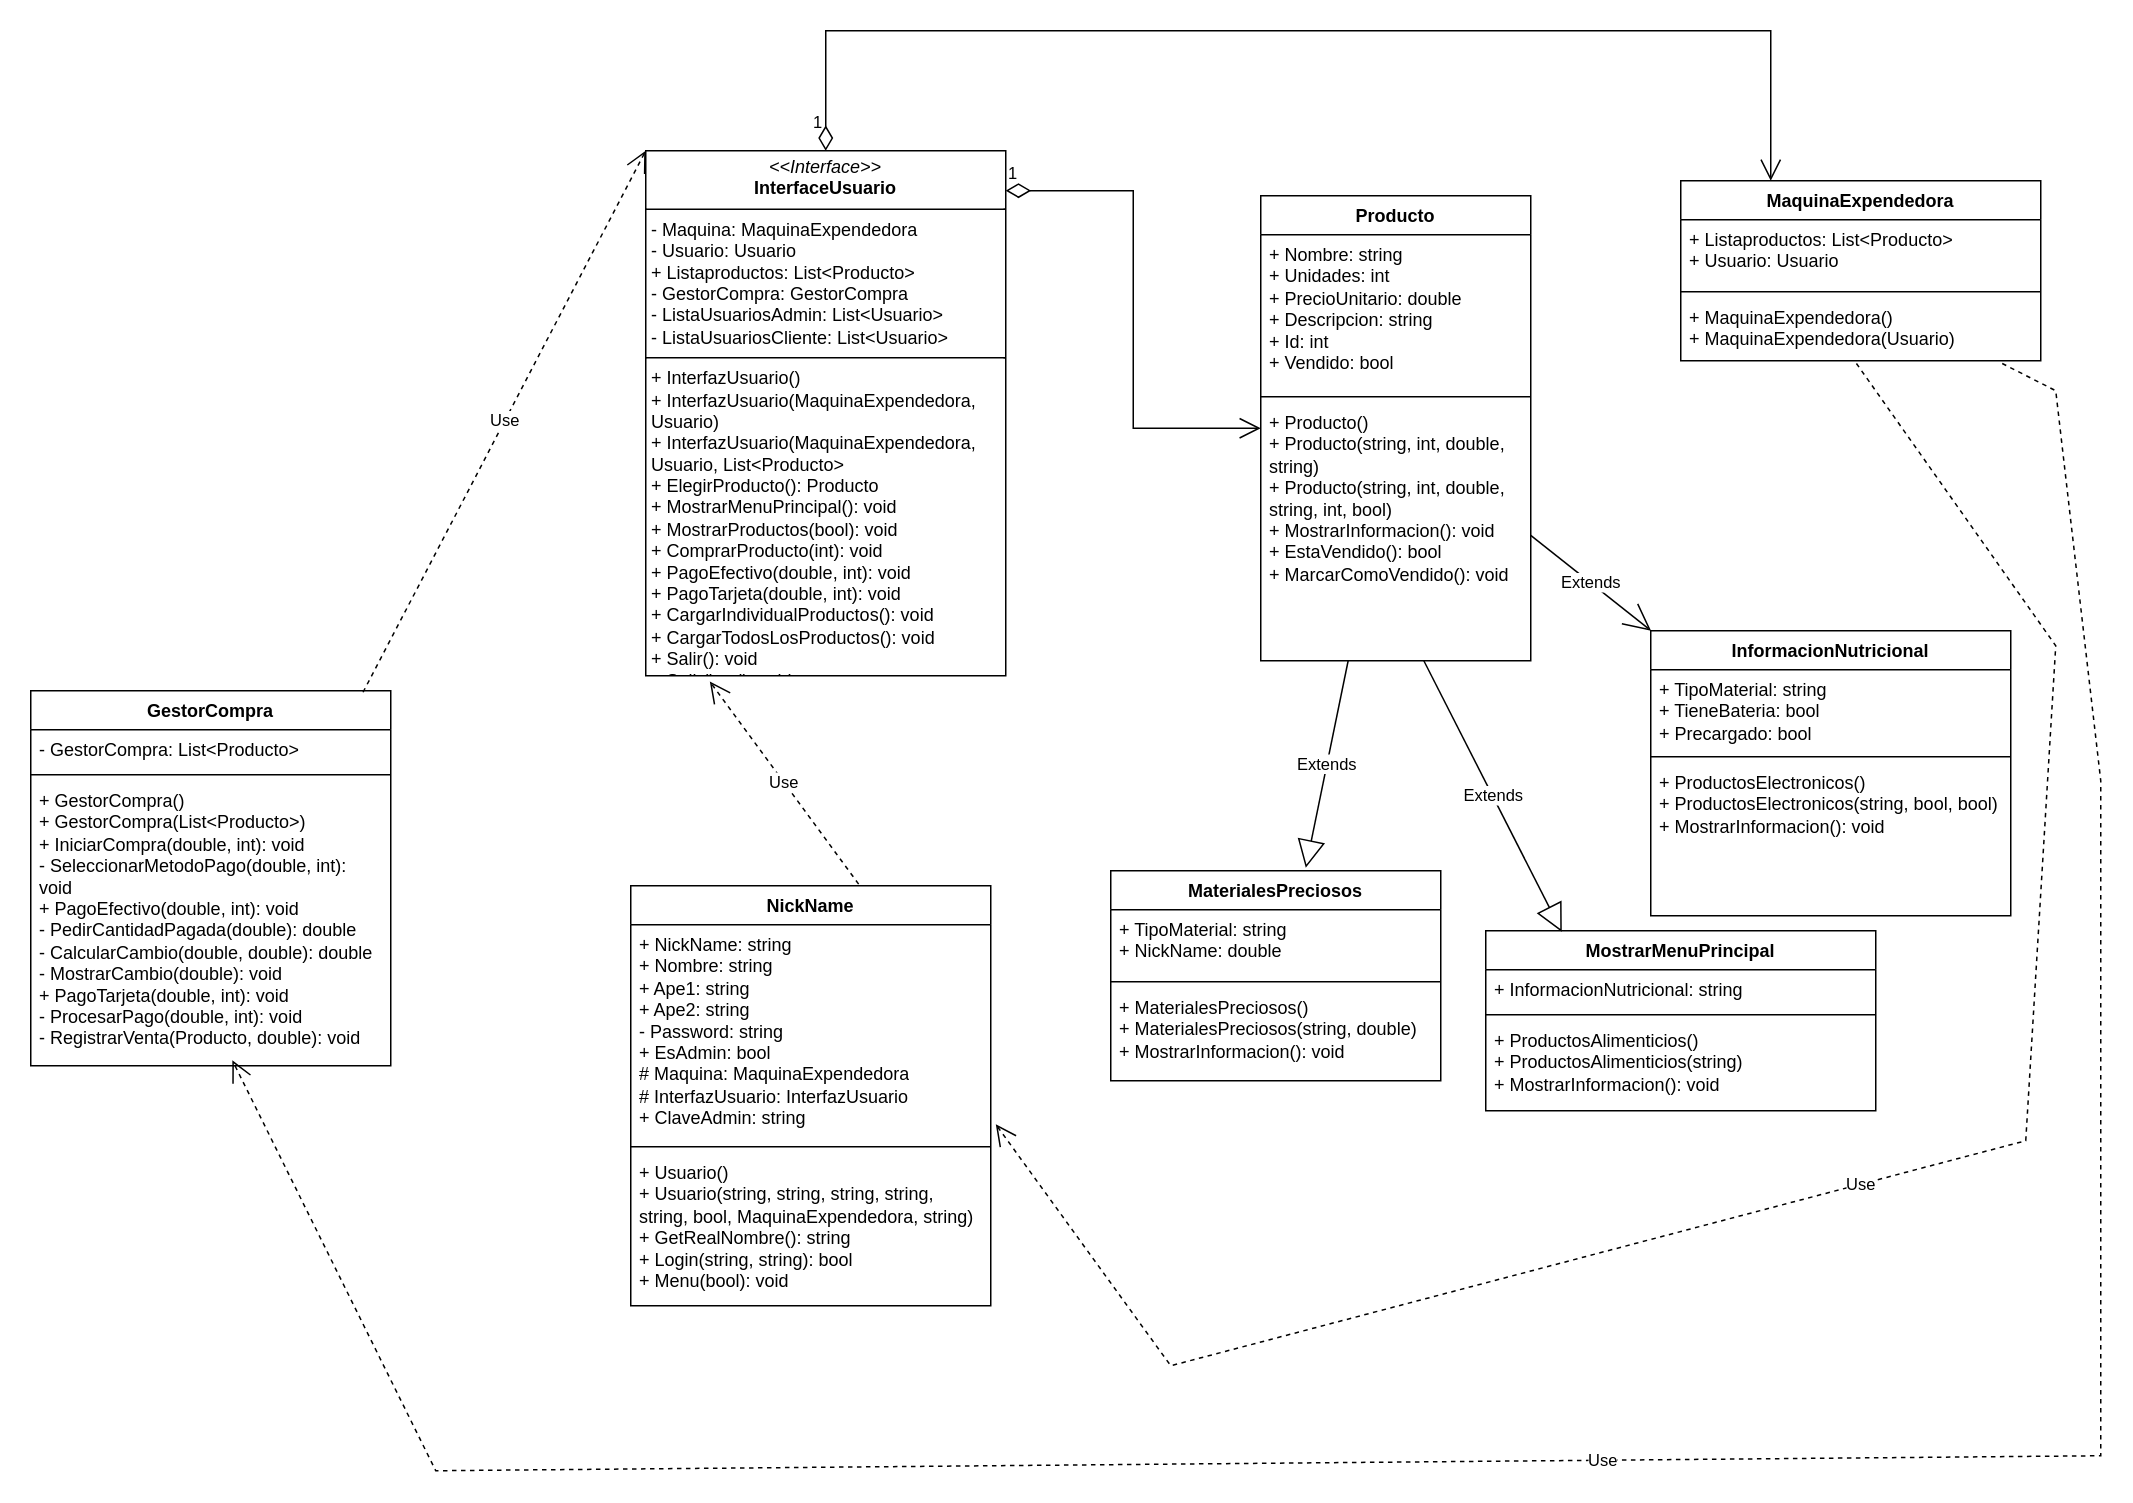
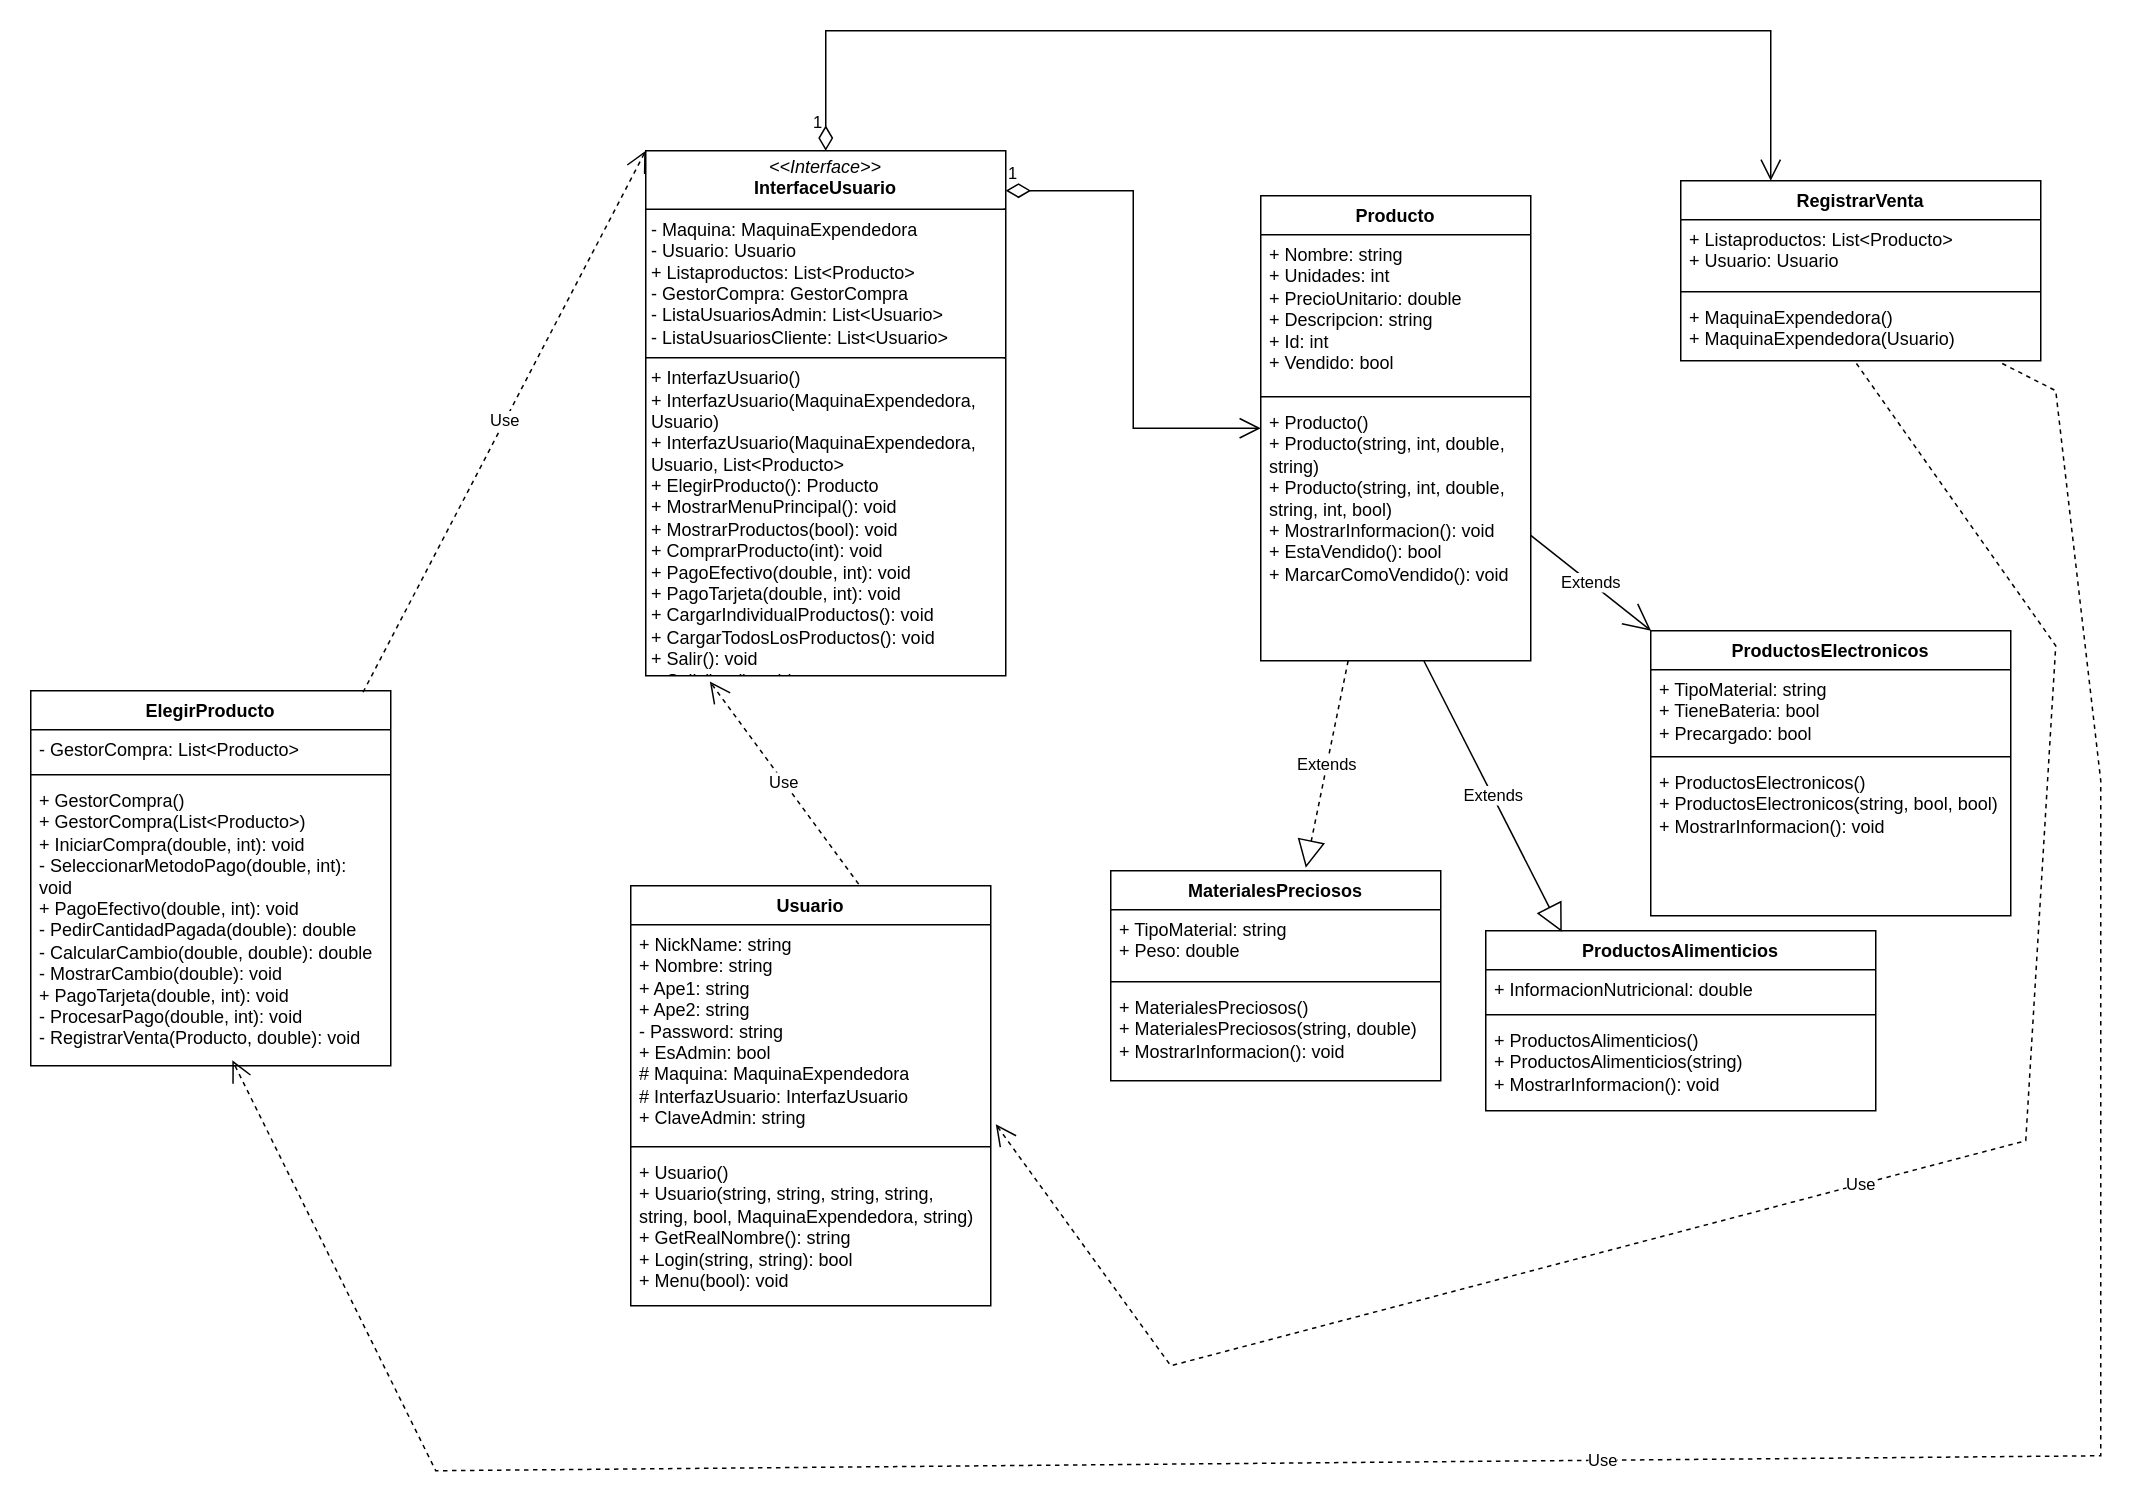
(1861, 202) -> (1861, 202)
(1831, 652) -> (1831, 652)
(1339, 706) -> (1339, 706)
(211, 712) -> (211, 712)
(811, 907) -> (811, 907)
(1214, 942) -> (1214, 942)
(1681, 952) -> (1681, 952)
(1637, 991) -> (1637, 991)
